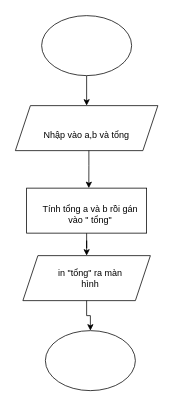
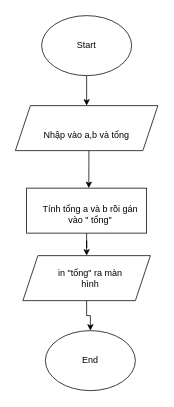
none -> (87, 45)
none -> (90, 360)
